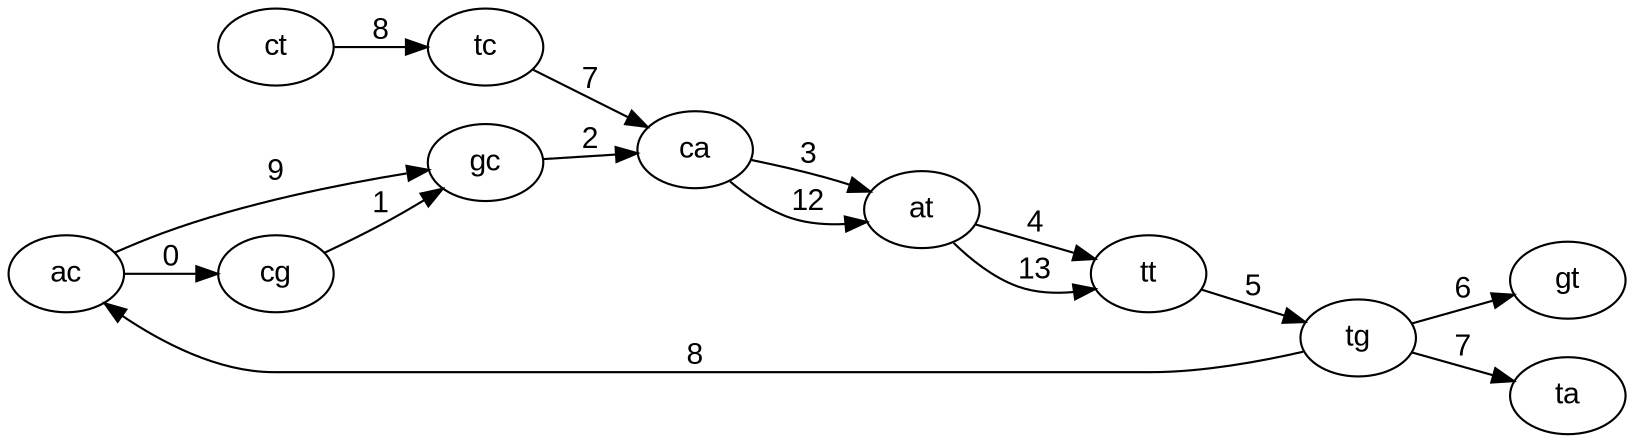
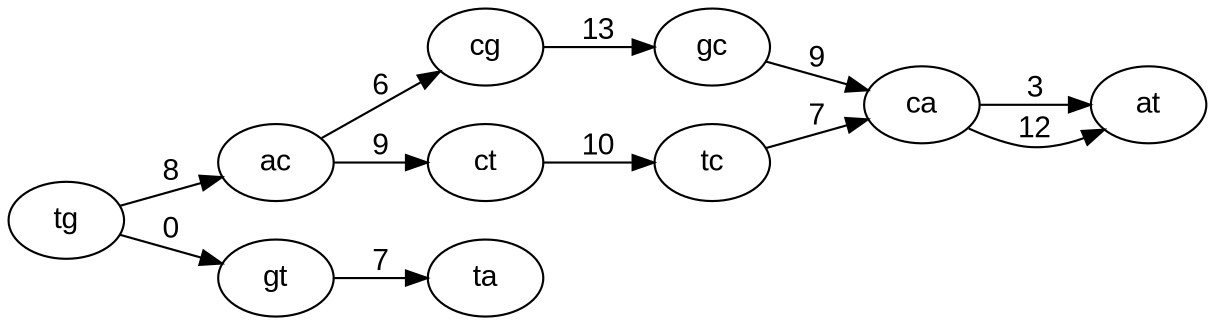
(381, 31) -> (599, 147)
(590, 140) -> (817, 59)
(258, 204) -> (370, 163)
(381, 204) -> (599, 31)
(171, 258) -> (381, 87)
(1149, 274) -> none
(1463, 290) -> (171, 230)
(1453, 364) -> (370, 278)
